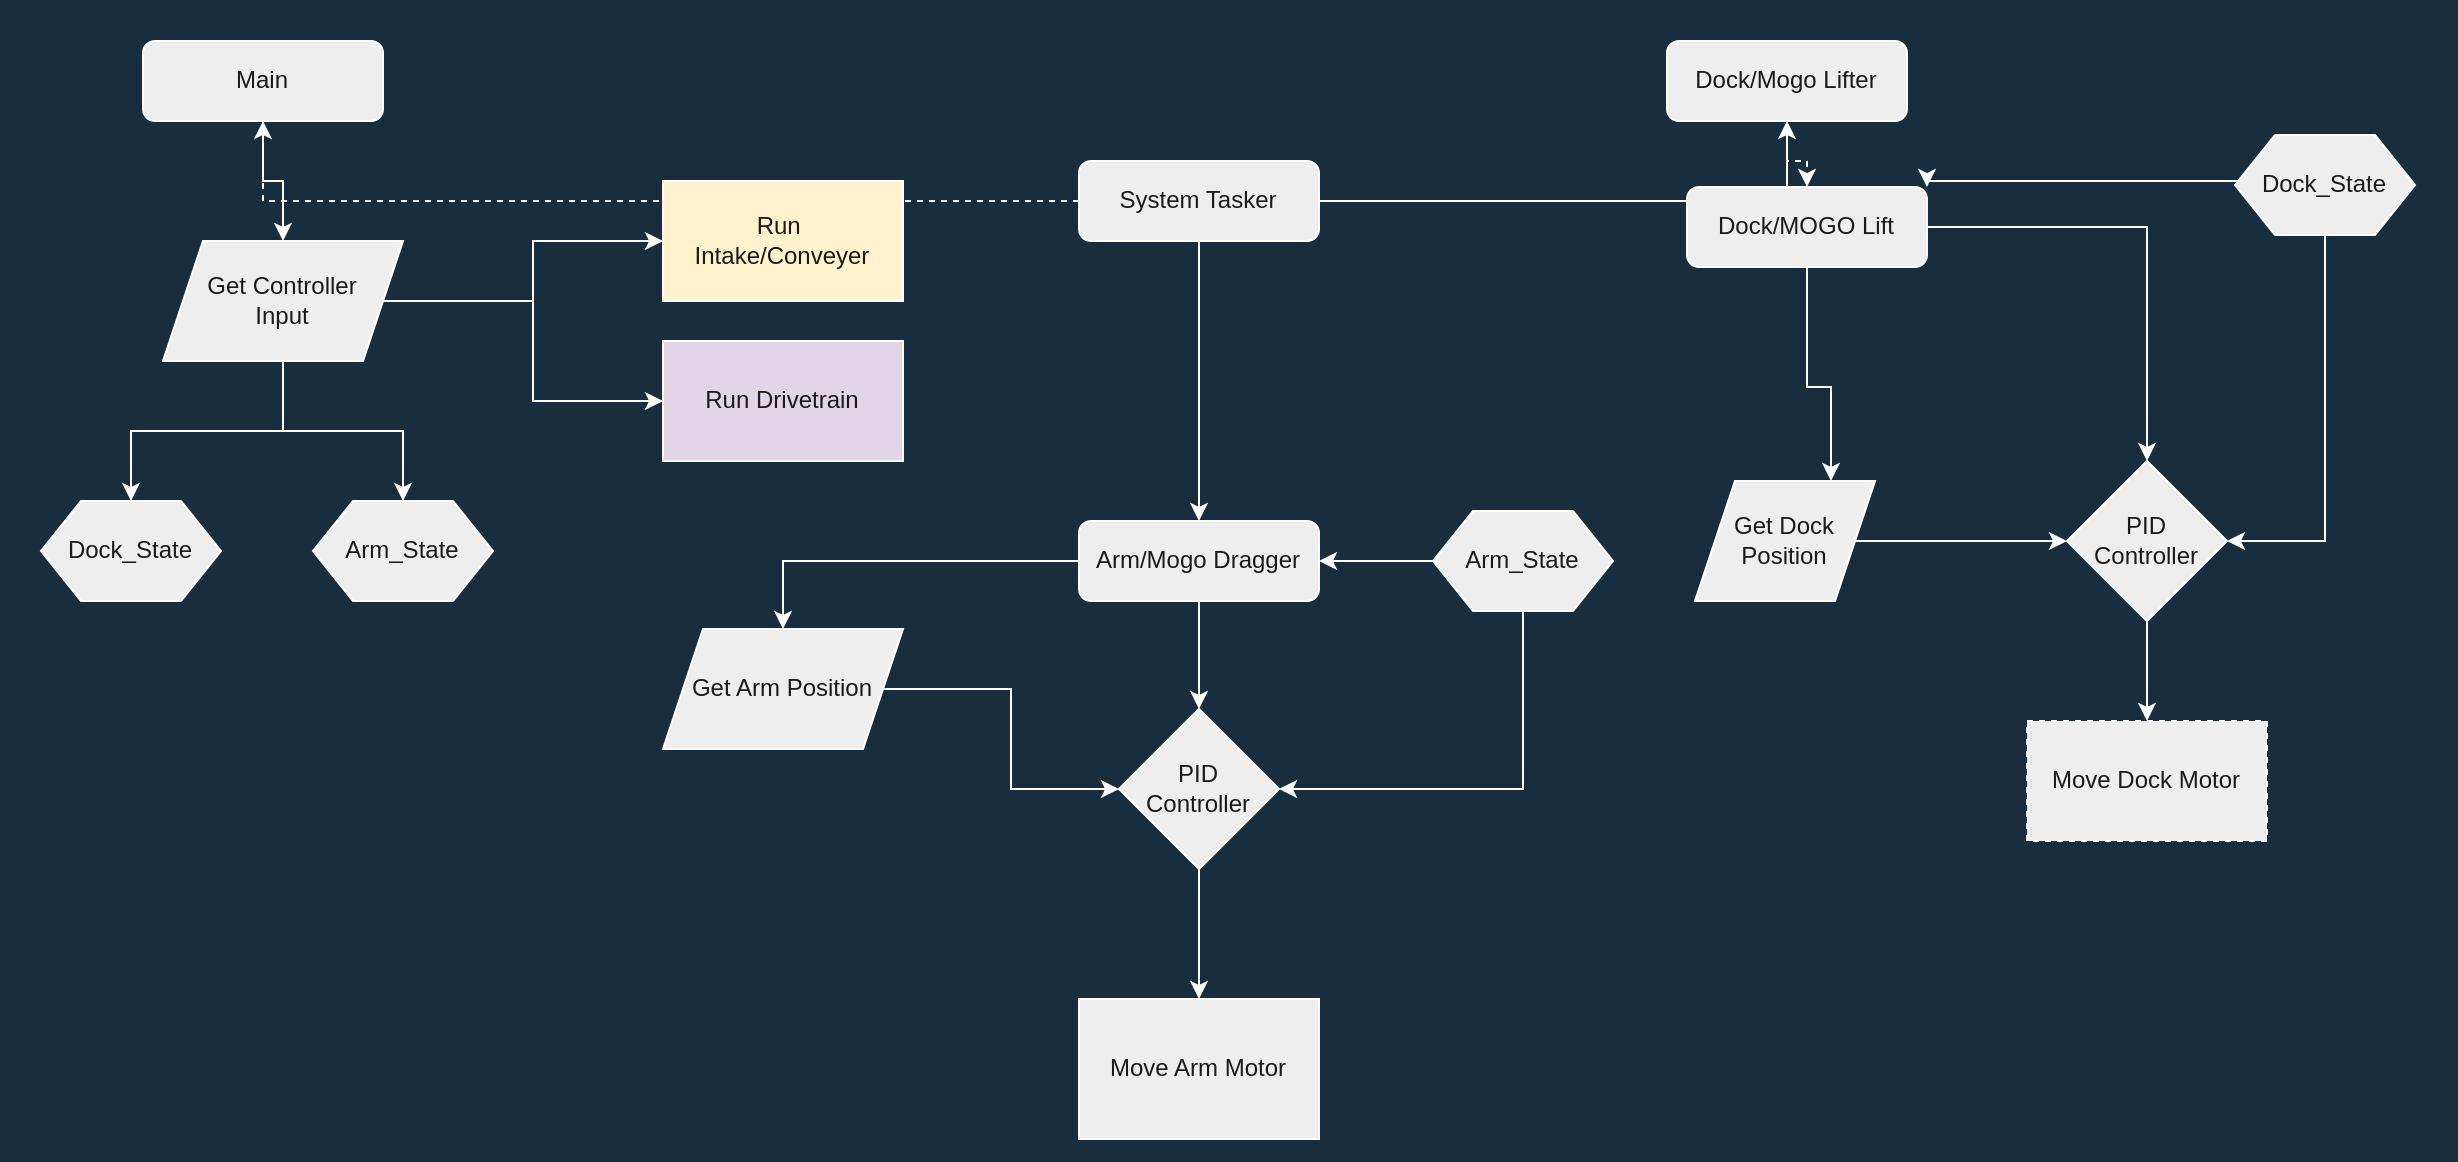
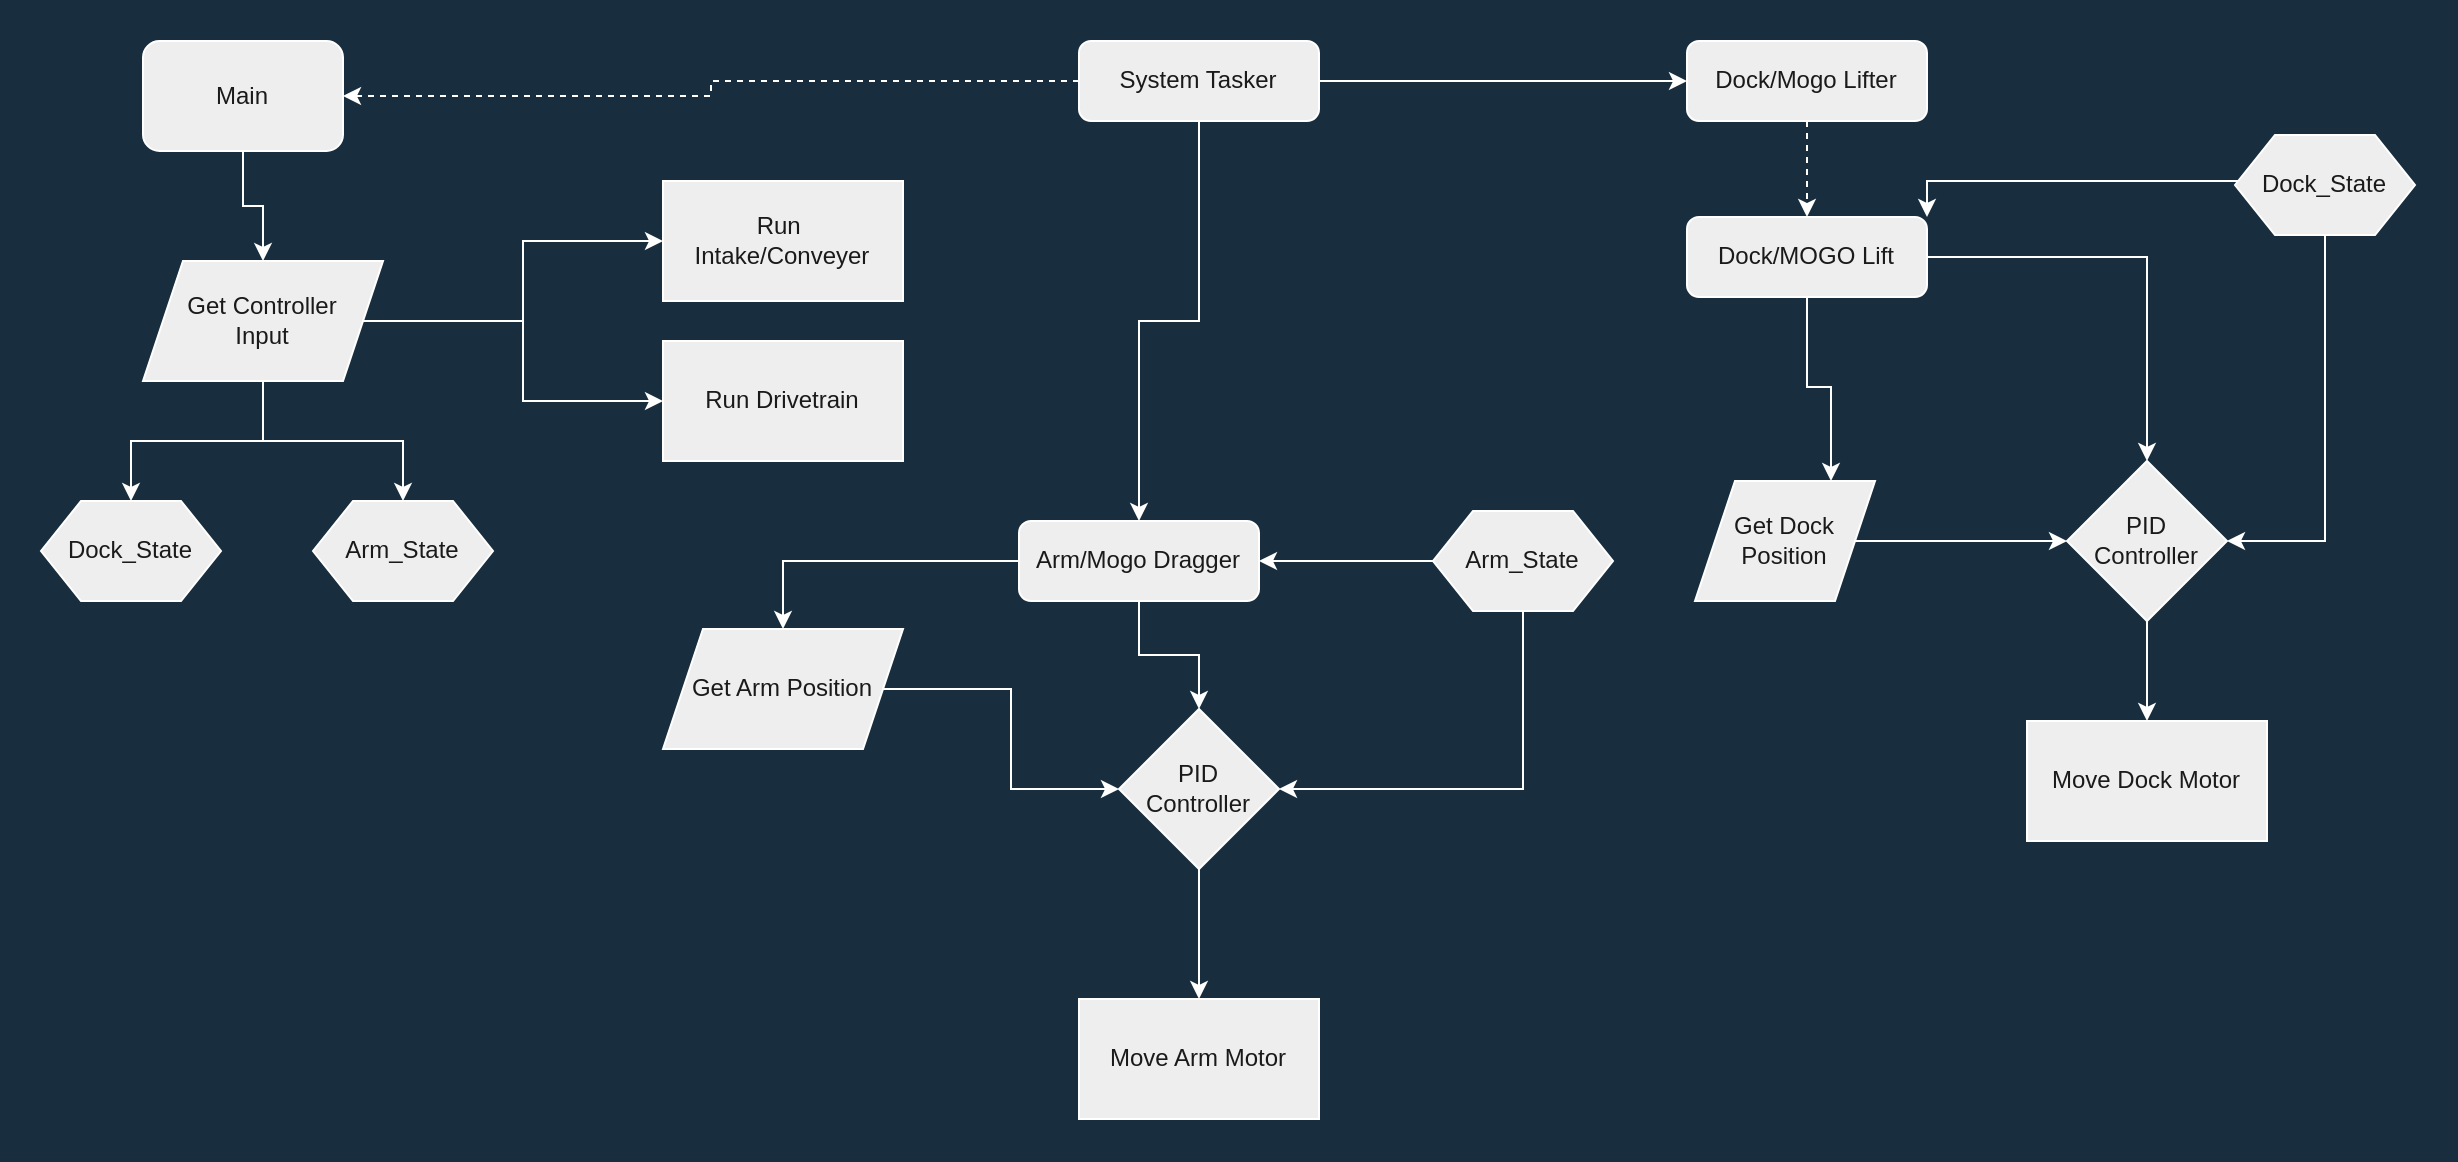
(263, 81) -> (243, 96)
(1787, 81) -> (1807, 81)
(1199, 201) -> (1199, 81)
(1807, 227) -> (1807, 257)
(783, 241) -> (783, 241)
(283, 301) -> (263, 321)
(783, 401) -> (783, 401)
(1199, 561) -> (1139, 561)
(2147, 781) -> (2147, 781)
(1199, 1069) -> (1199, 1059)
